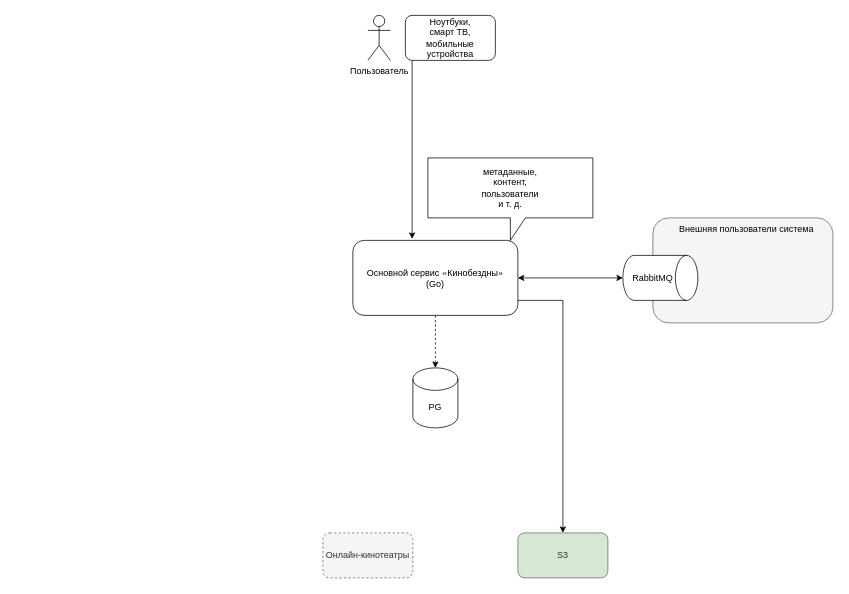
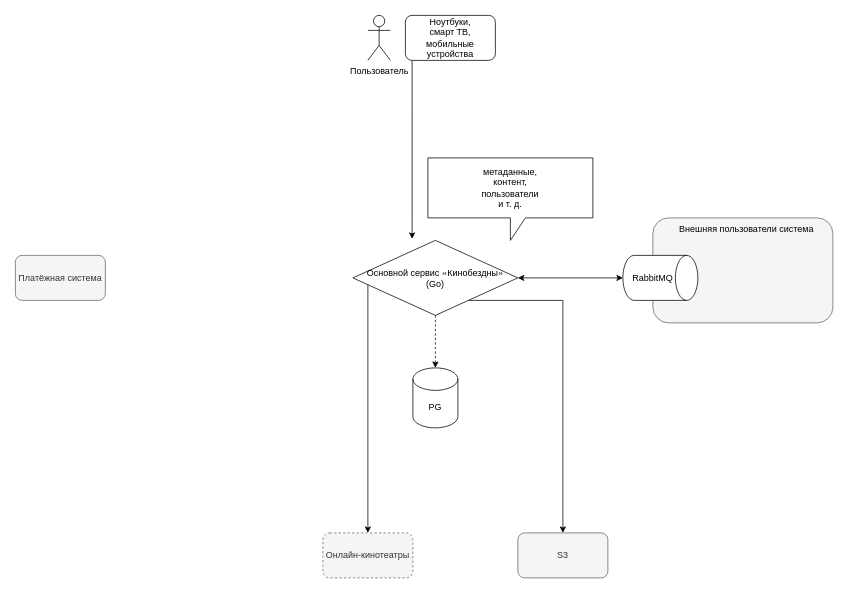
none -> (60, 278)
(435, 278) -> (435, 278)
none -> (368, 315)
(563, 555) -> (563, 555)
